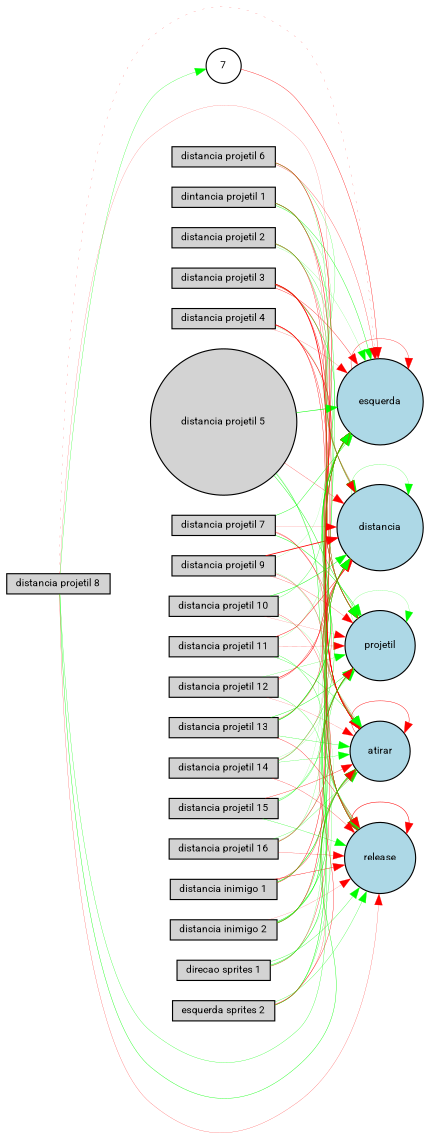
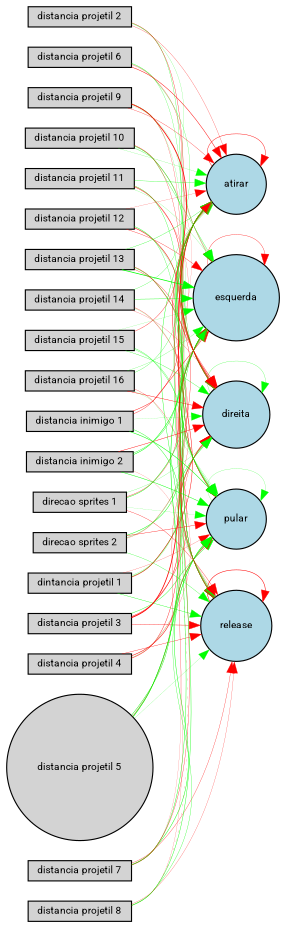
(224, 66) -> none
(331, 525) -> none
(380, 528) -> (236, 415)
(380, 646) -> (236, 519)
(304, 873) -> (180, 502)
(316, 935) -> (175, 541)
(224, 1011) -> (80, 543)
